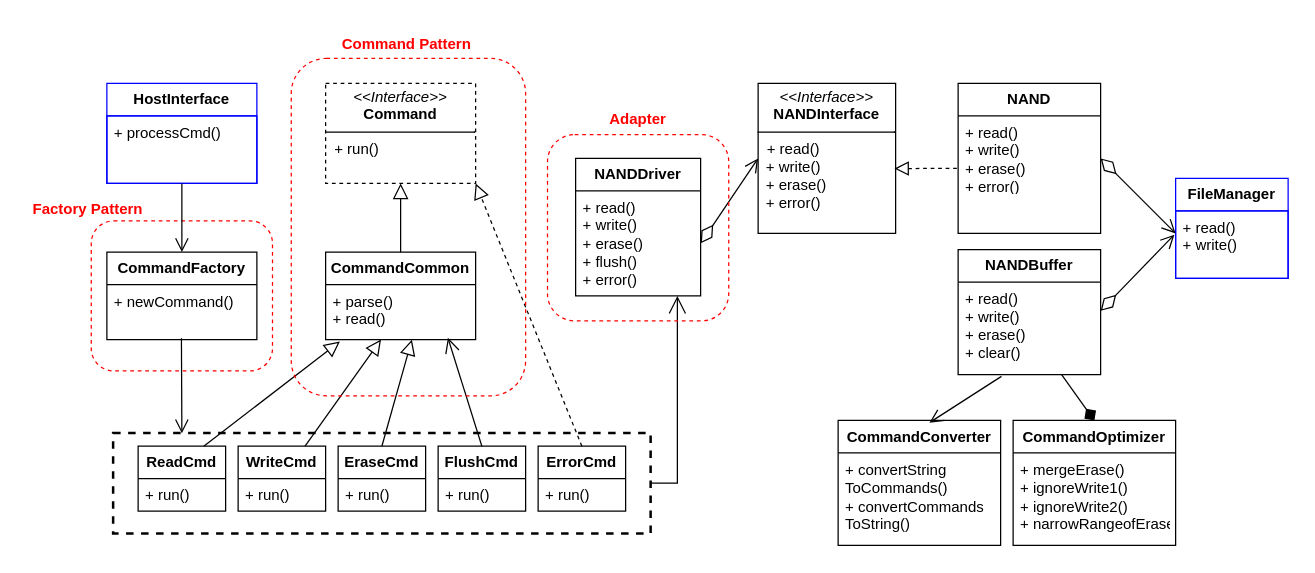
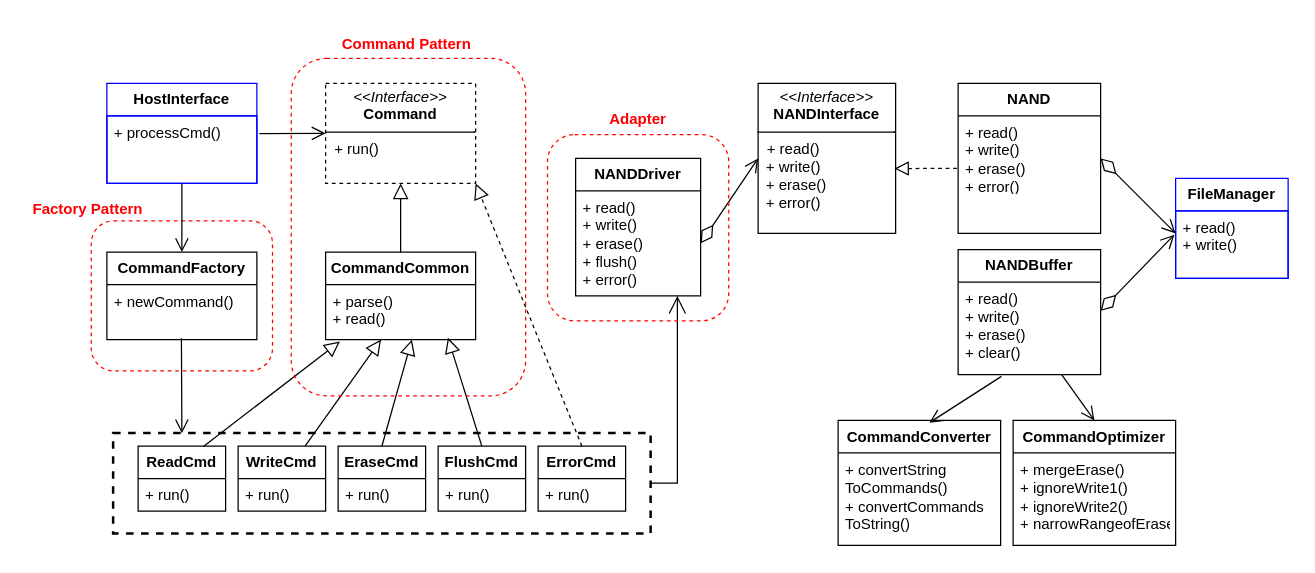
none -> (291, 133)
(451, 347) -> (453, 353)
(1085, 408) -> (1089, 412)
